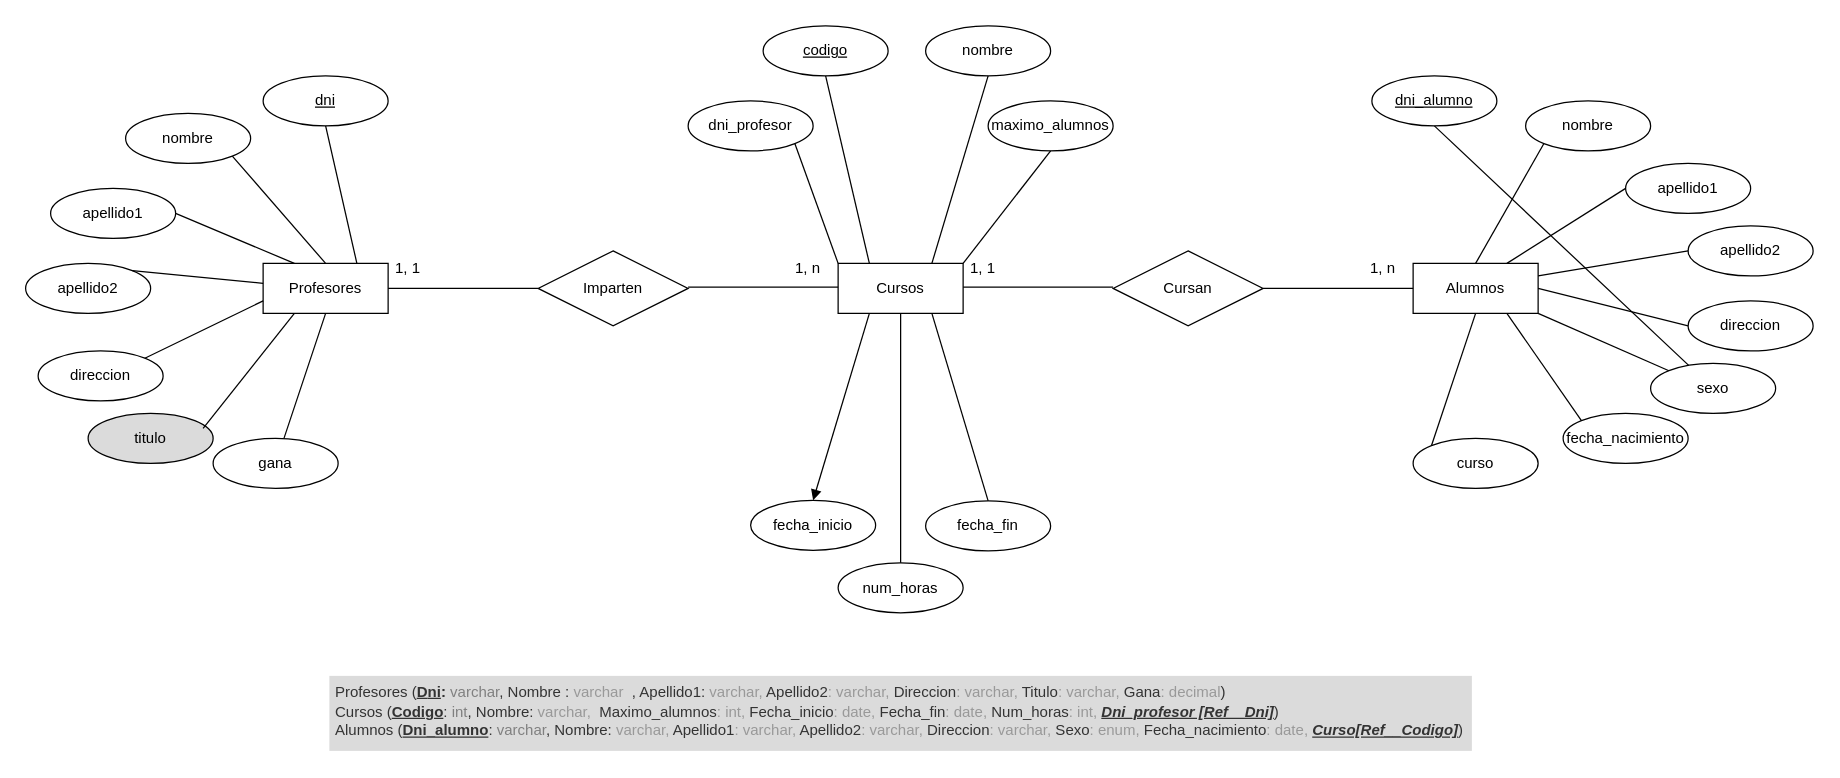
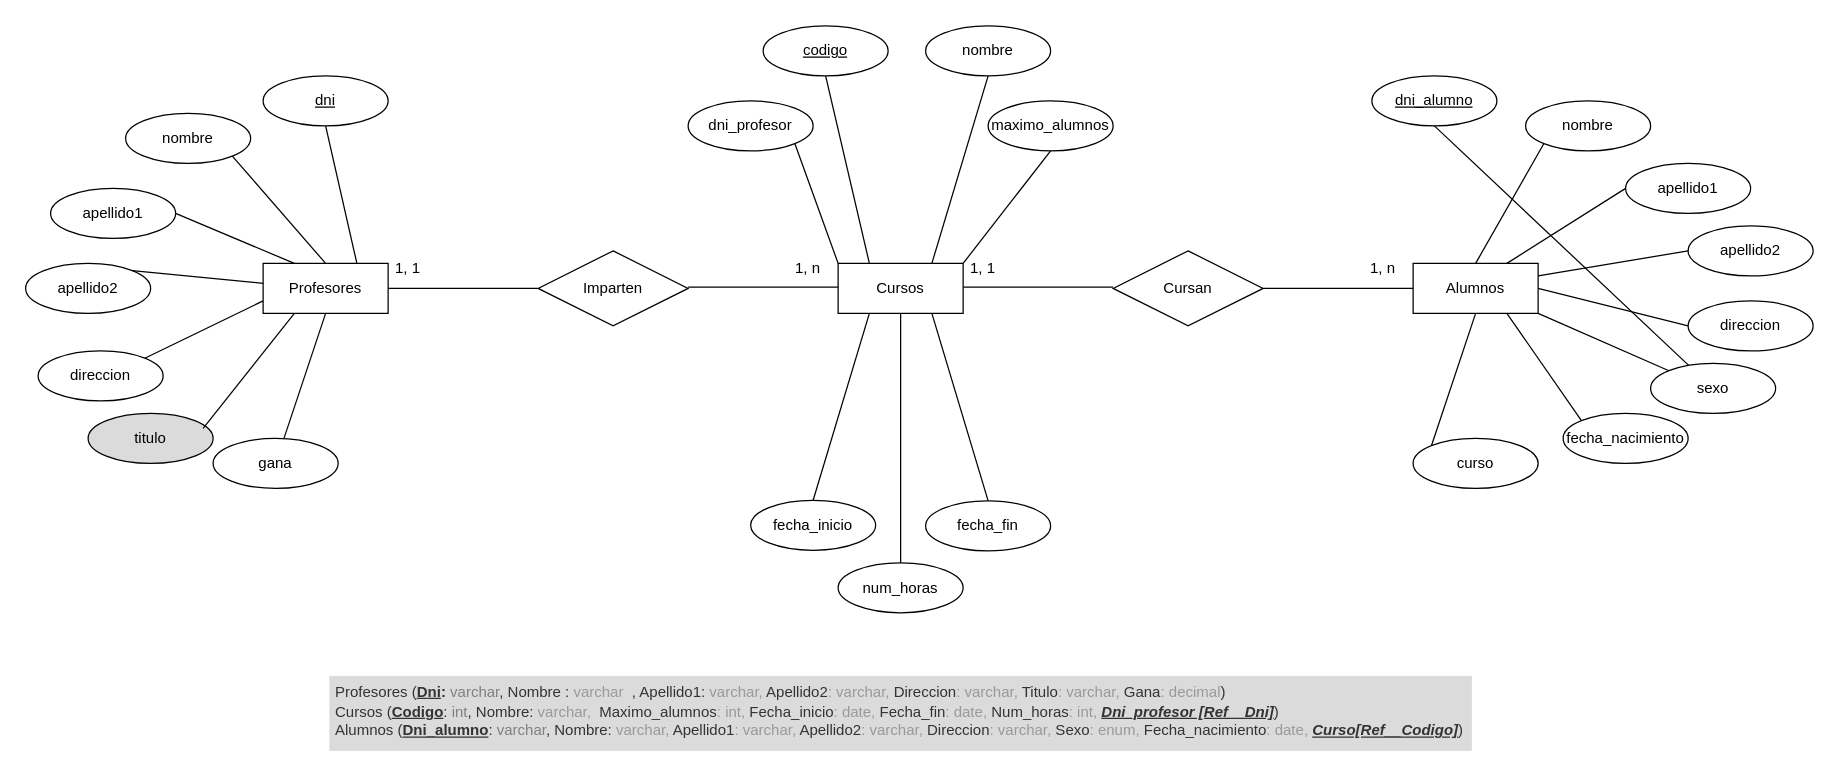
(816, 489) -> (815, 493)
